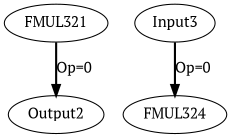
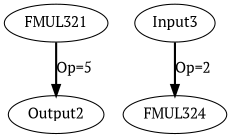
(74, 69) -> (74, 69)
(193, 69) -> (193, 69)
